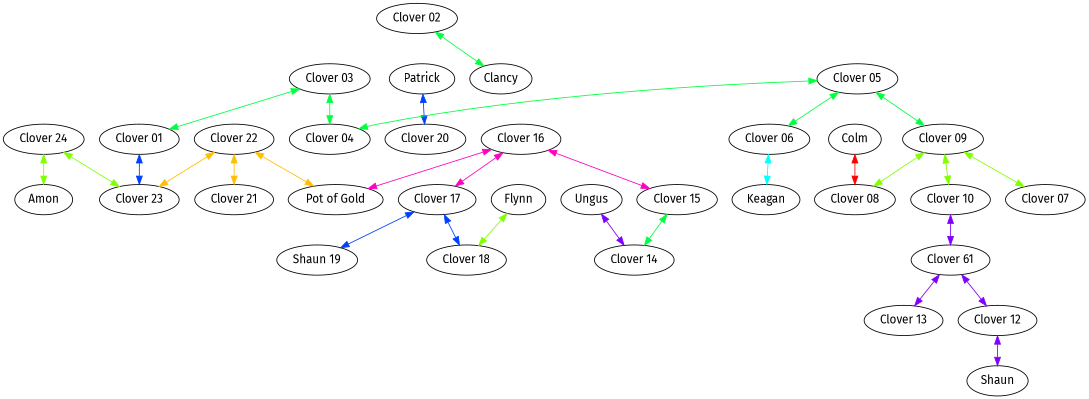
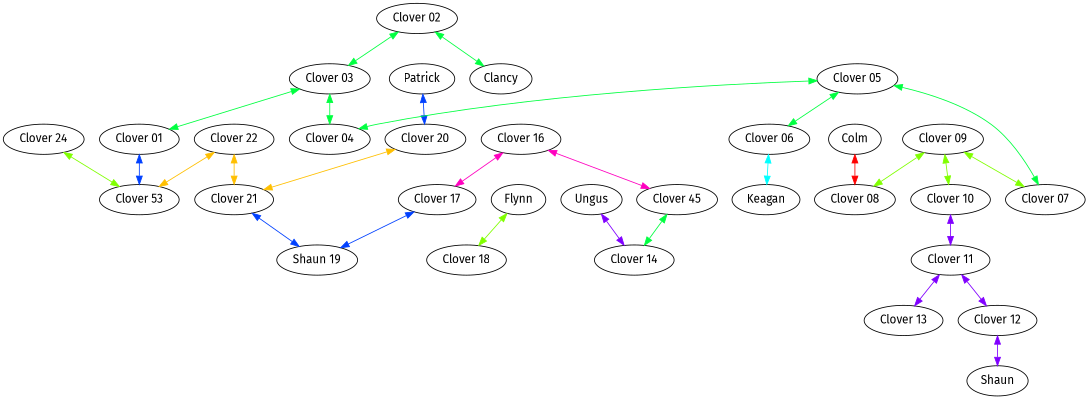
none -> (373, 49)
(900, 109) -> (979, 117)
none -> (329, 170)
(44, 200) -> none
(139, 200) -> (139, 200)
(336, 200) -> none
(677, 200) -> (677, 200)
none -> (276, 230)
(452, 230) -> none
(951, 260) -> (951, 260)
